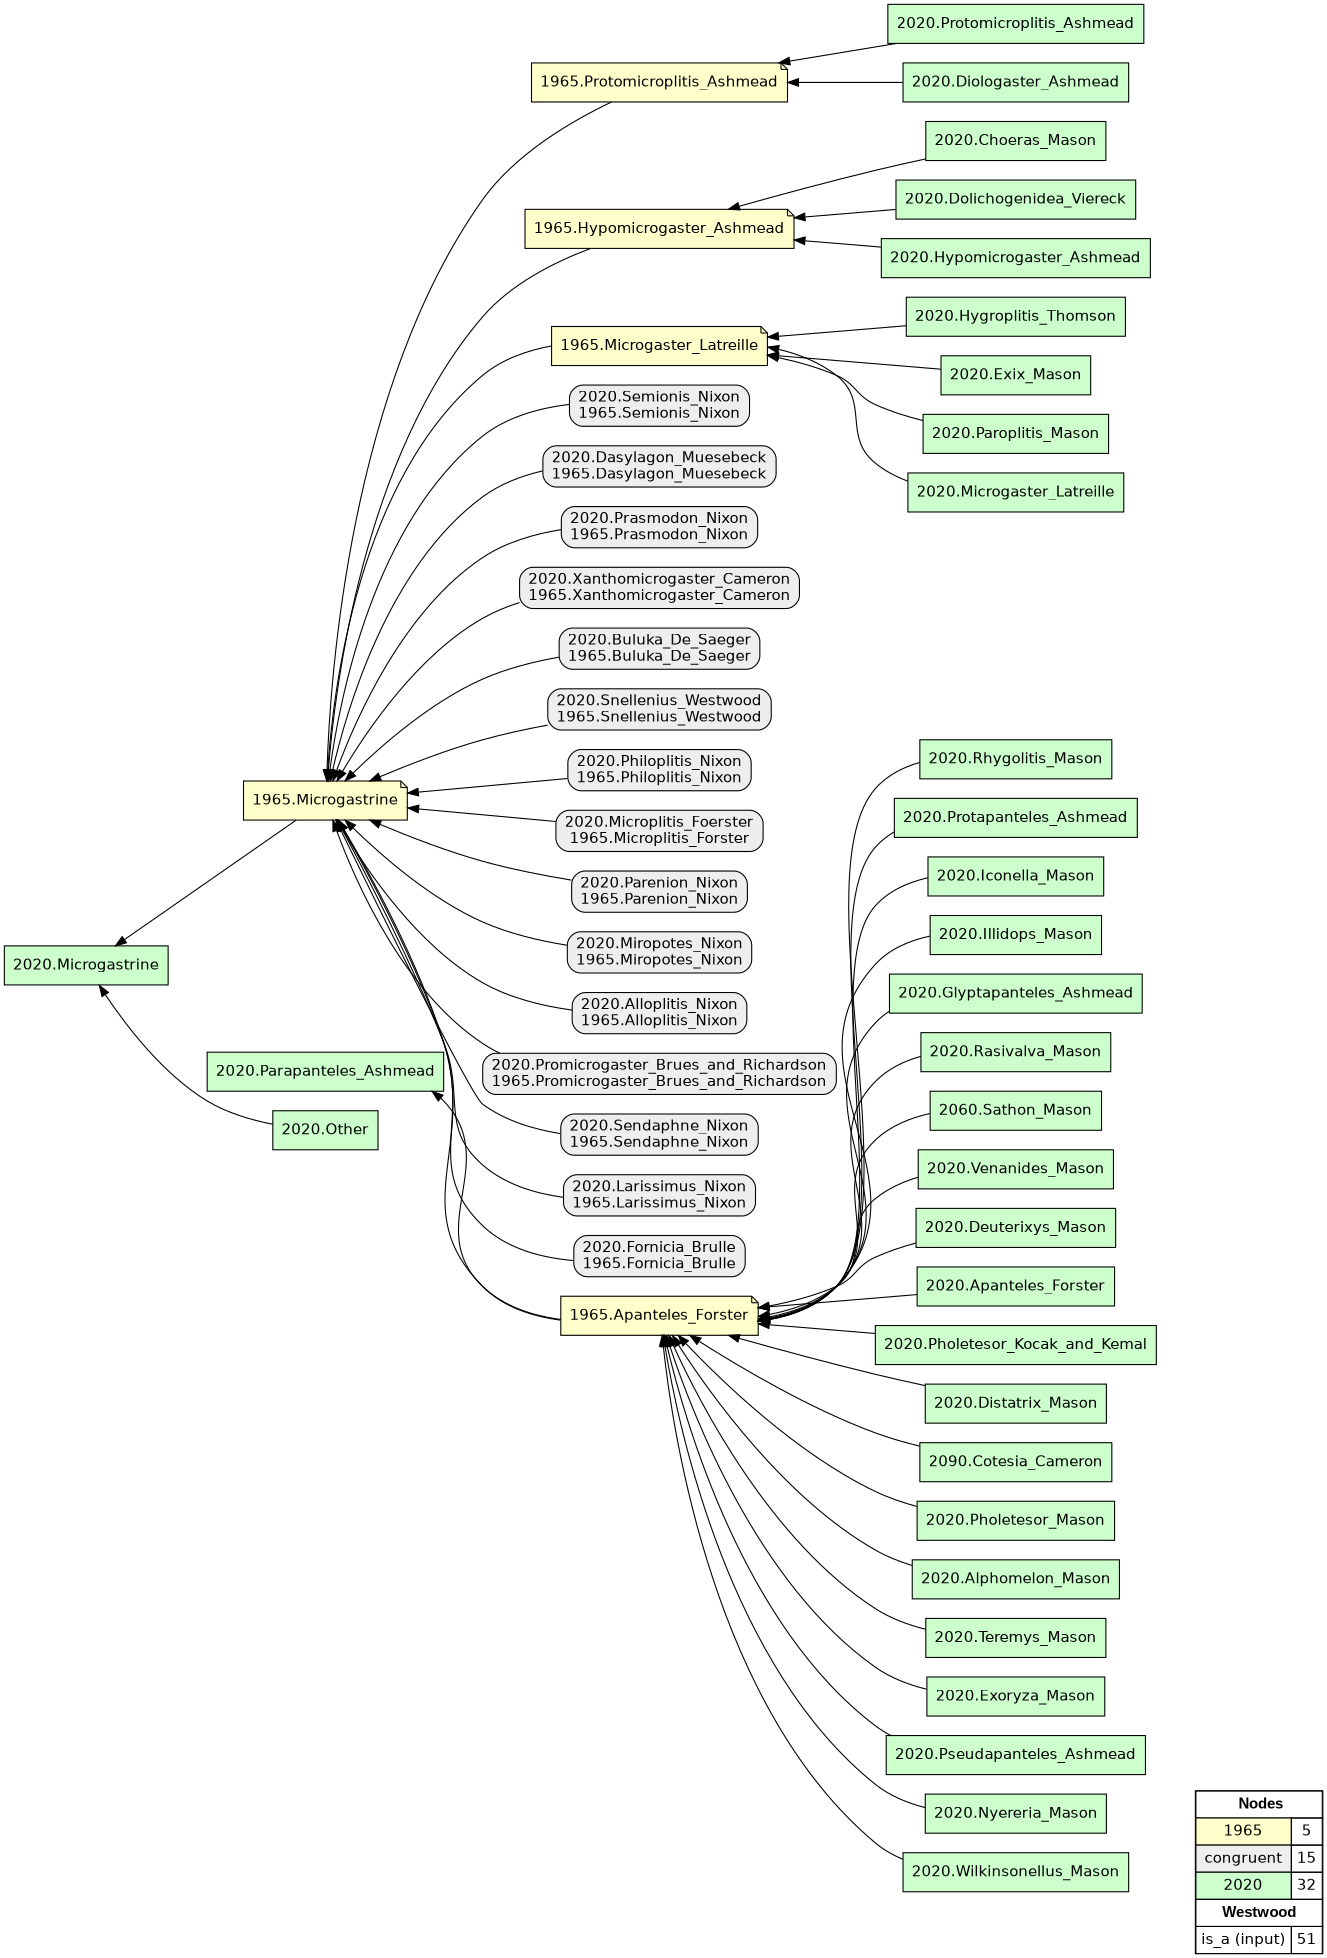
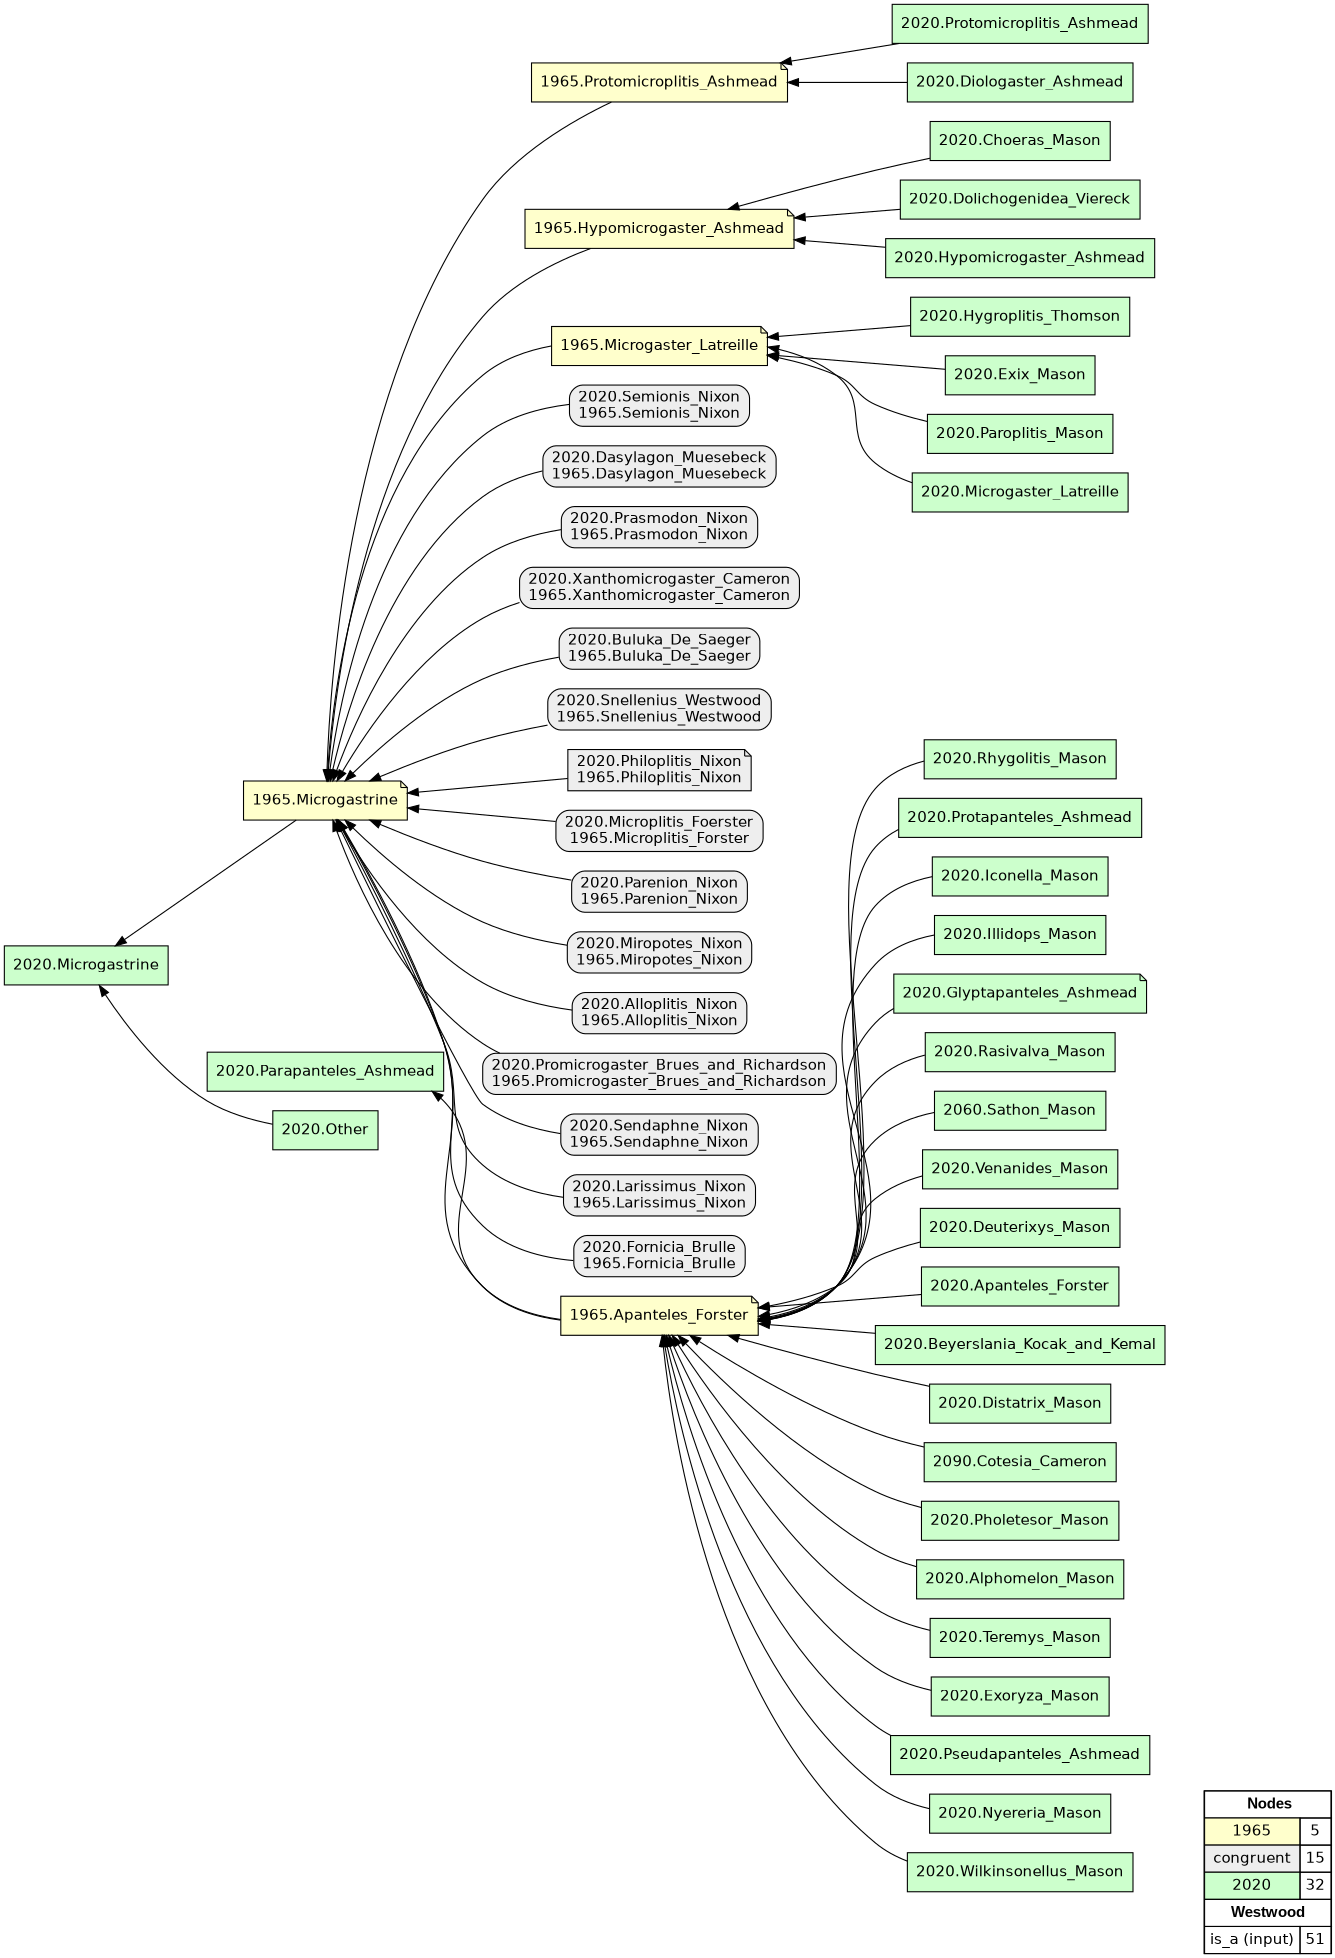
(660, 770) -> (660, 770)
(1016, 994) -> (1020, 994)
(1016, 1345) -> (1020, 1345)
